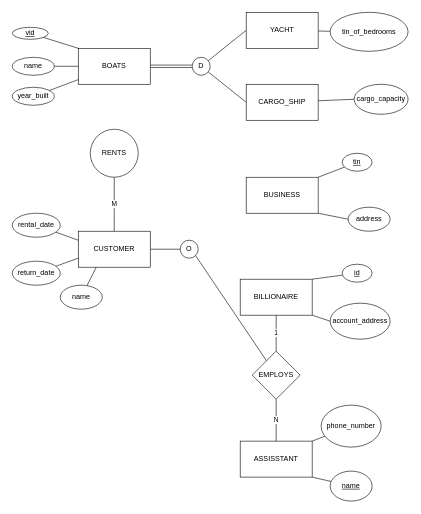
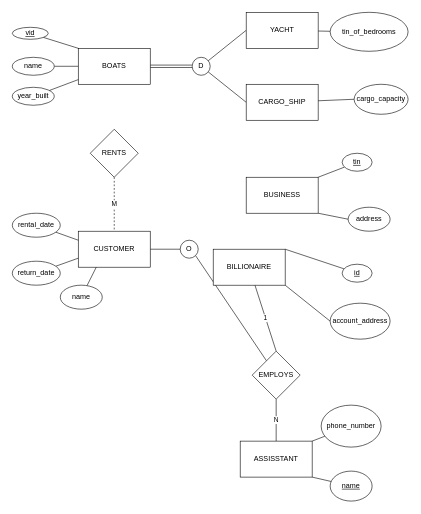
(114, 153) -> (114, 153)
(114, 206) -> (114, 206)
(276, 297) -> (249, 267)
